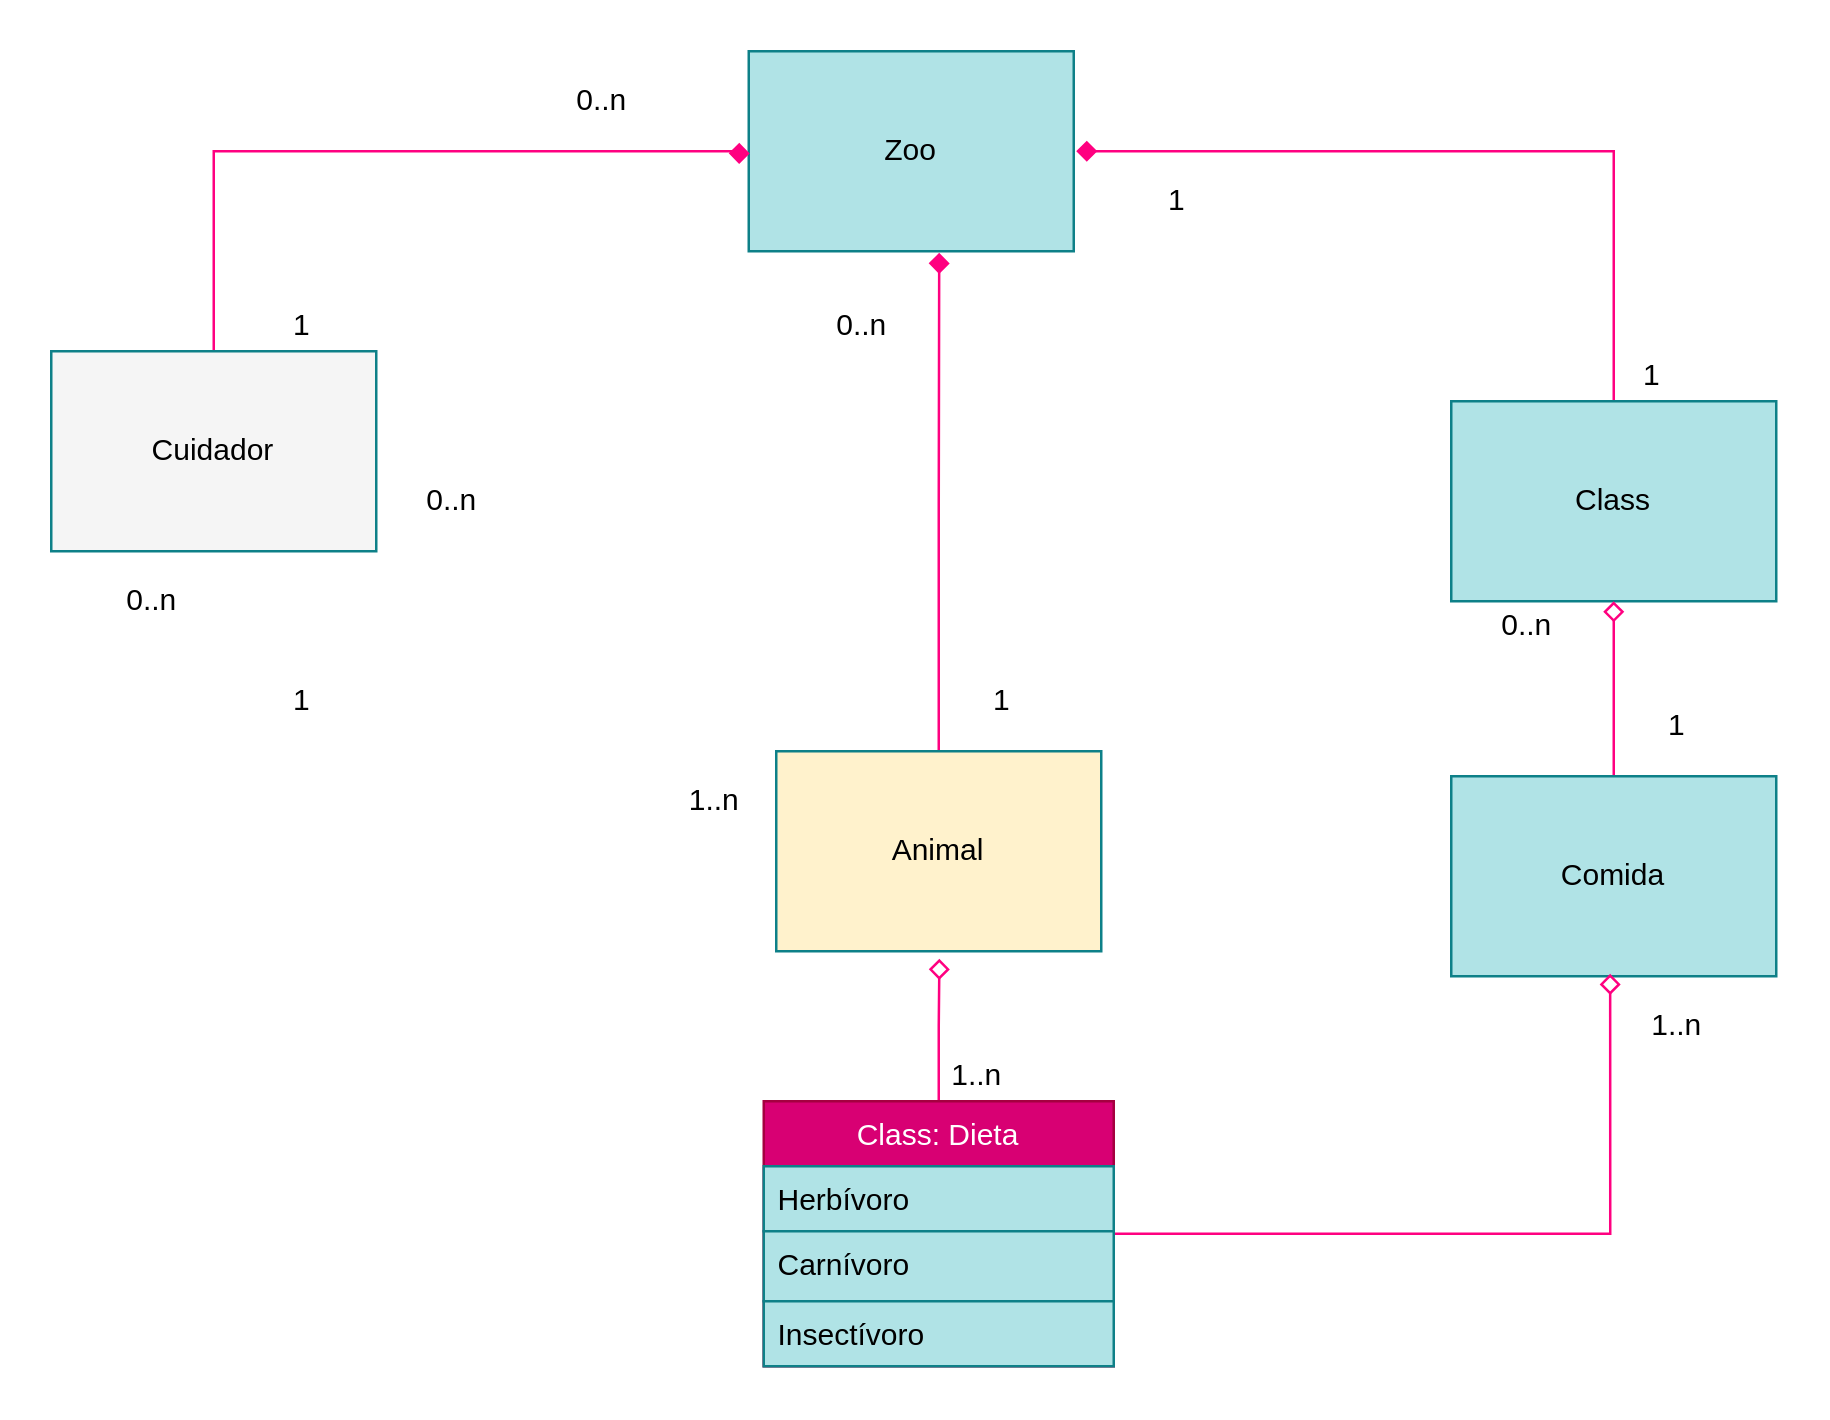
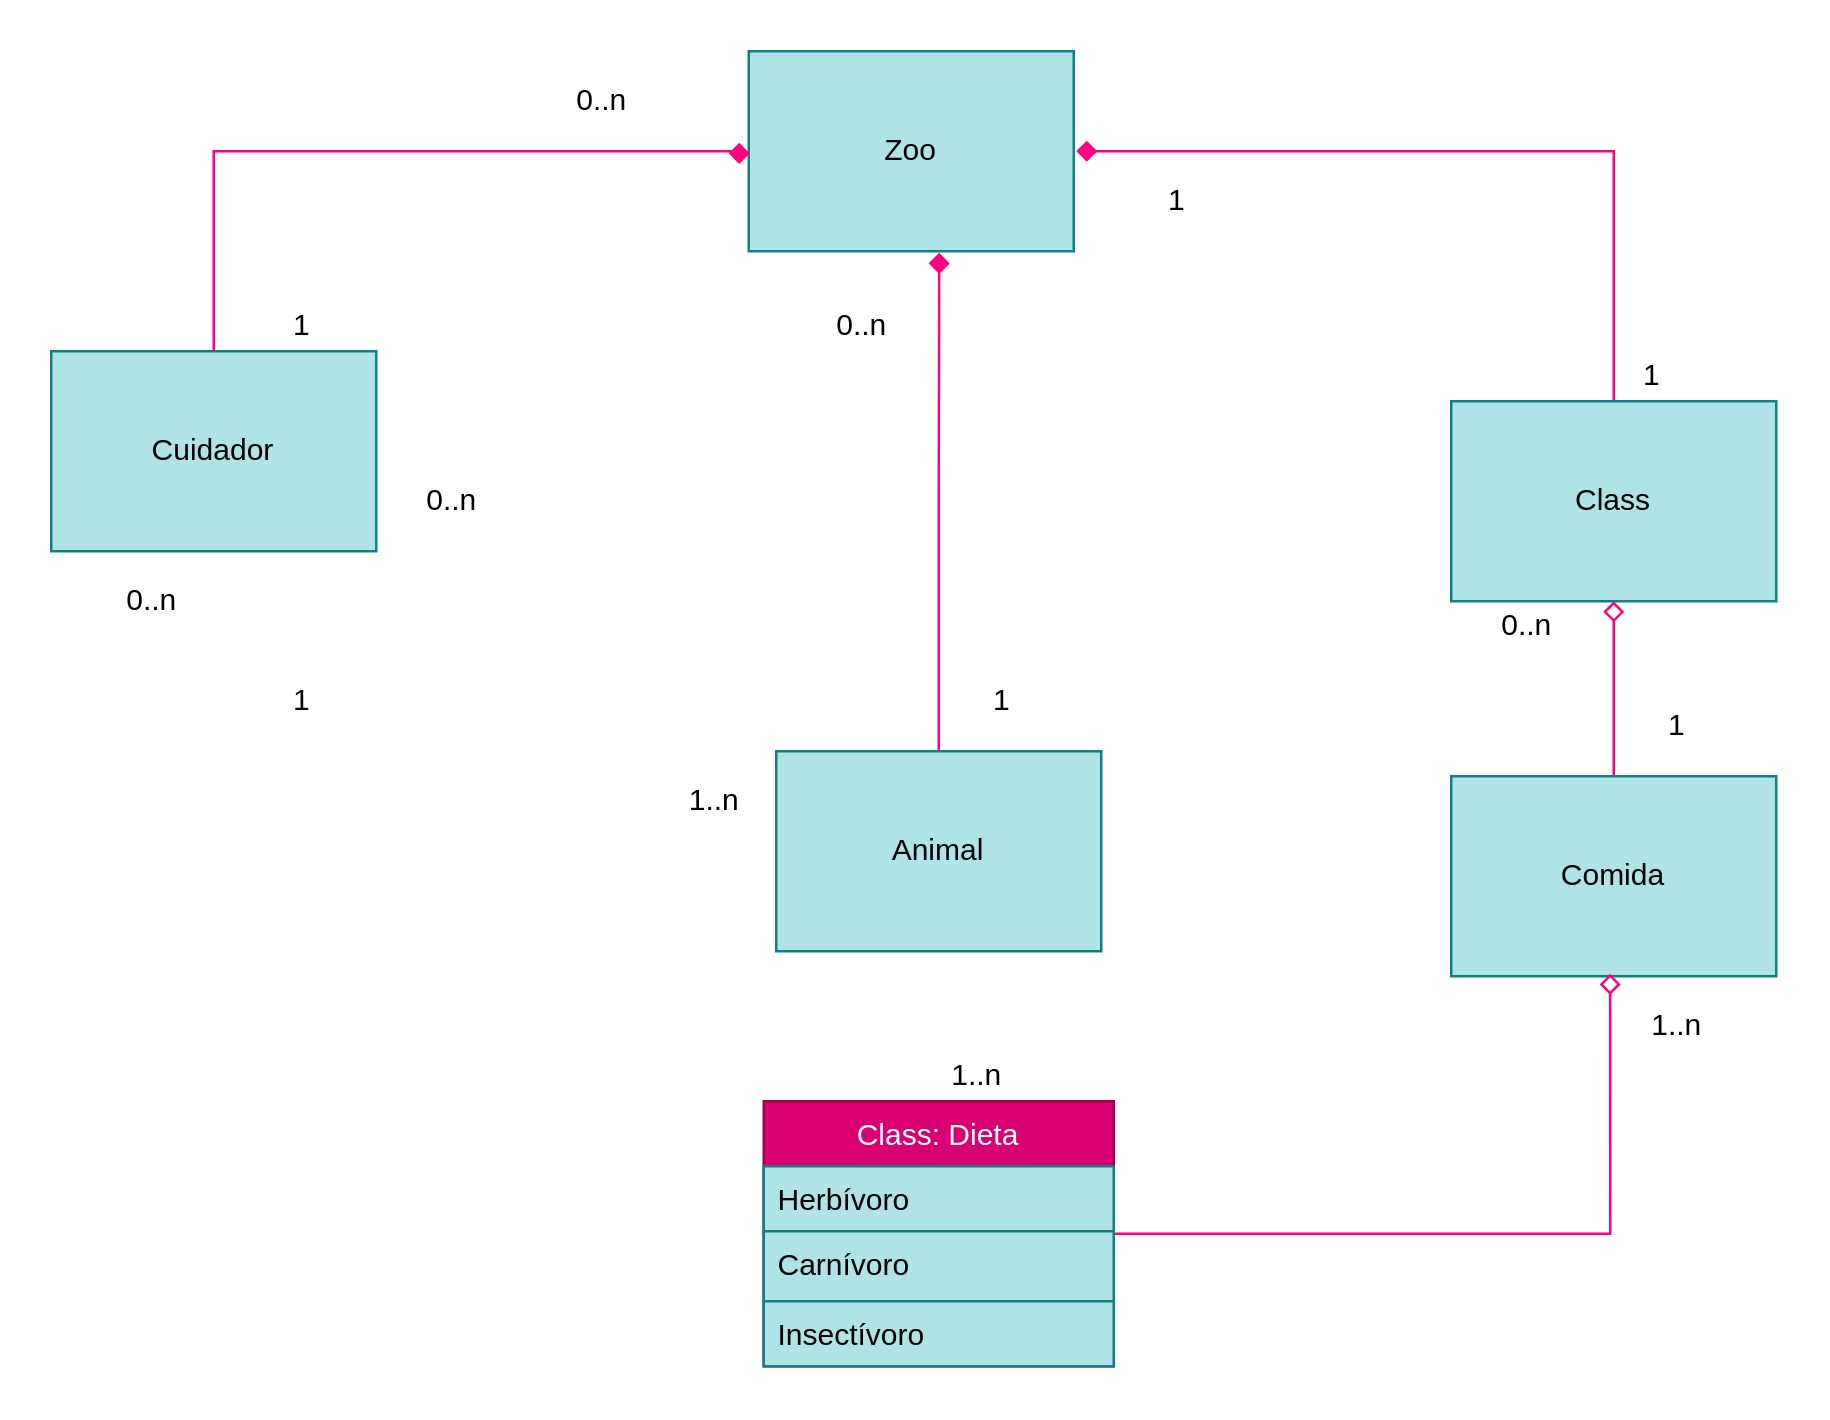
(214, 451) -> (214, 451)
(939, 851) -> (939, 851)
(939, 1040) -> none
